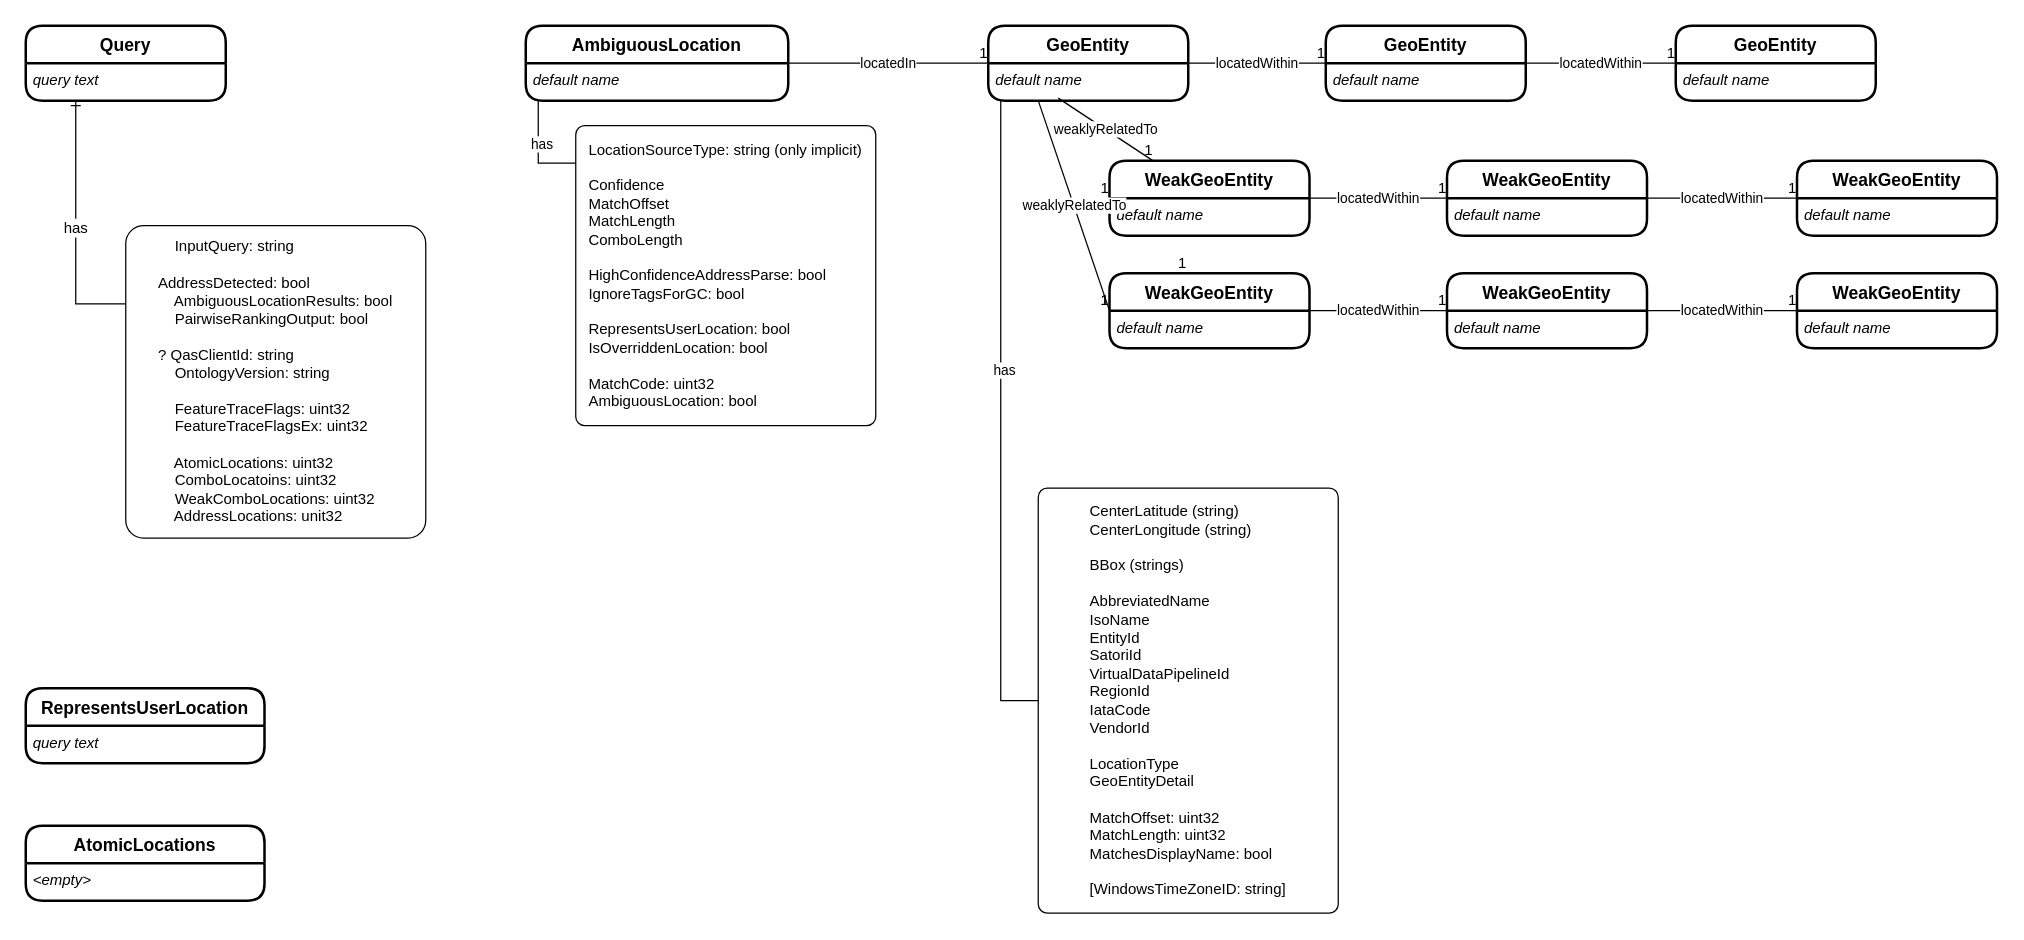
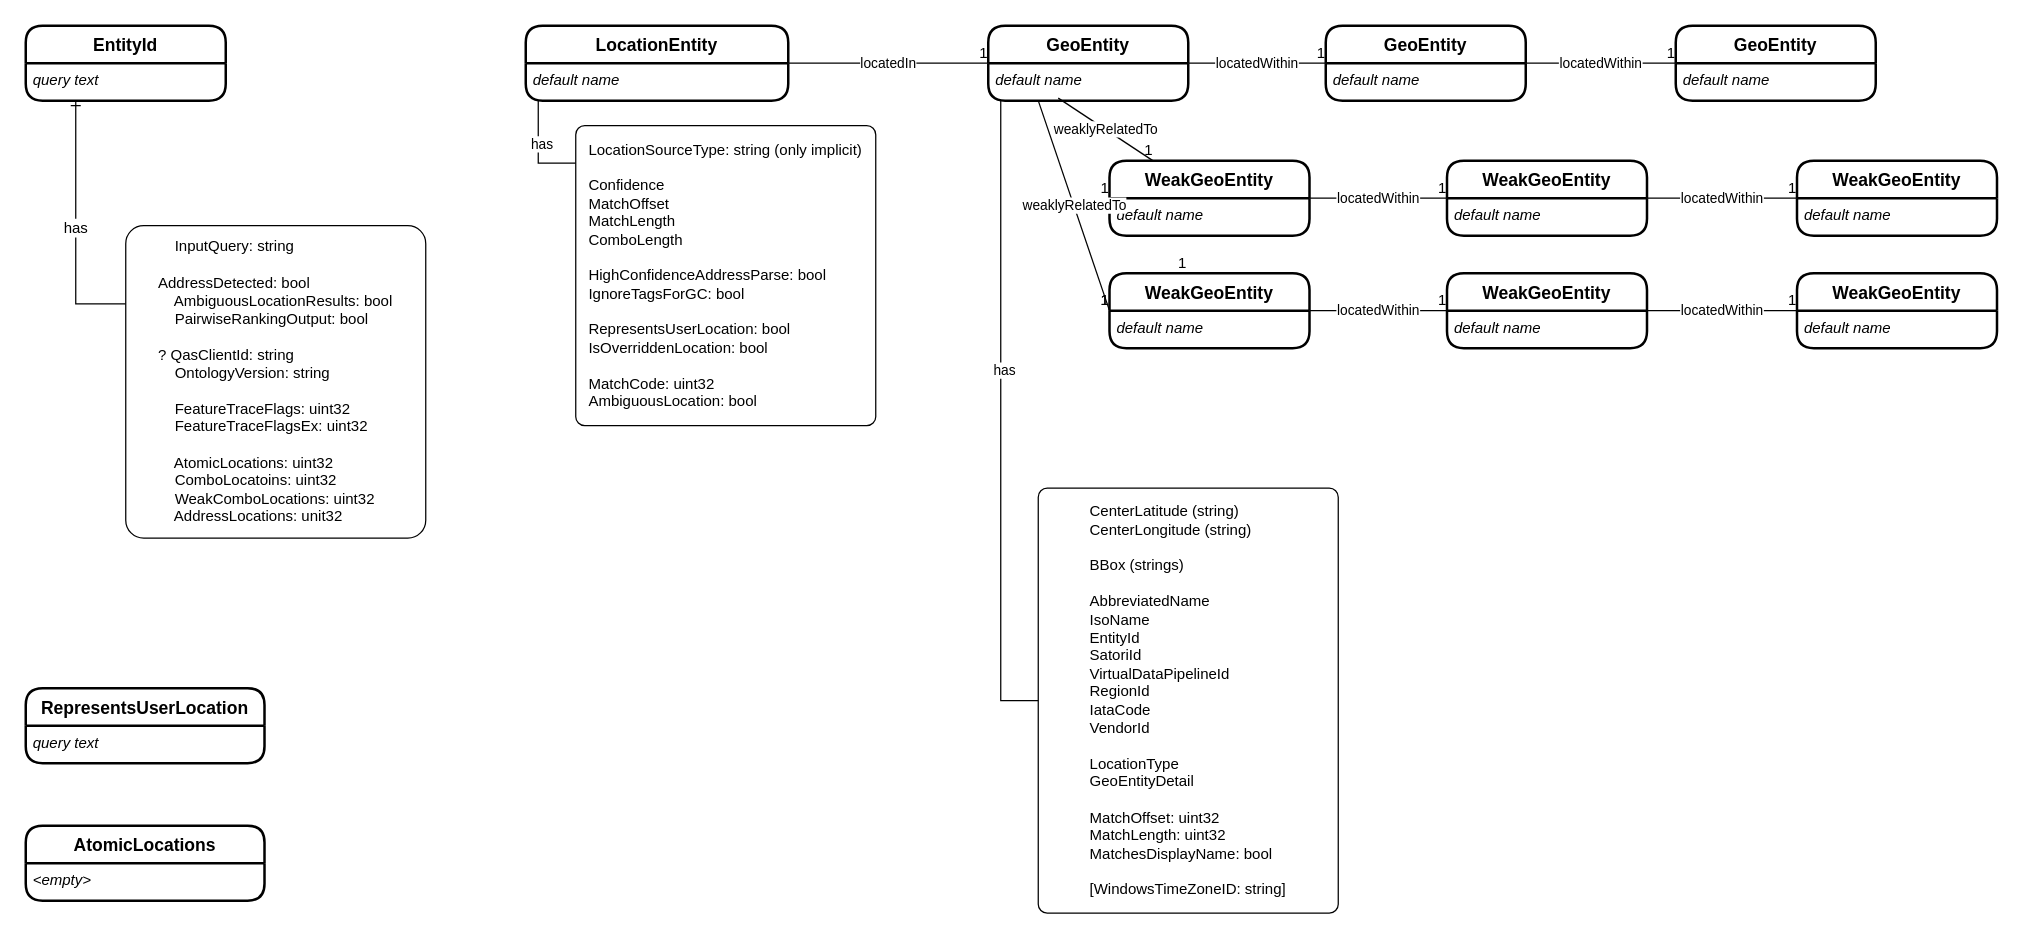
(125, 45) -> (125, 45)
(656, 45) -> (656, 45)
